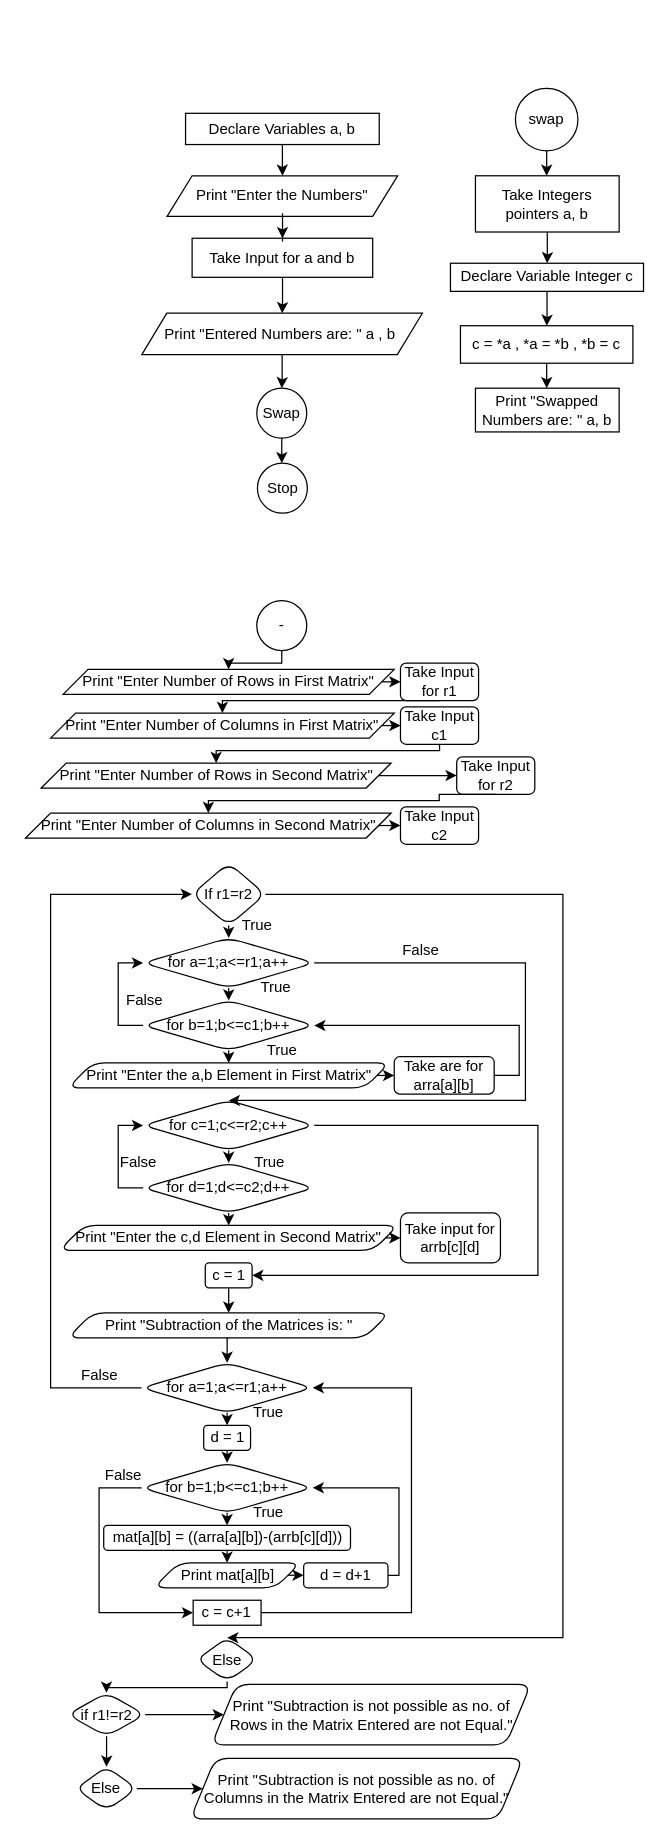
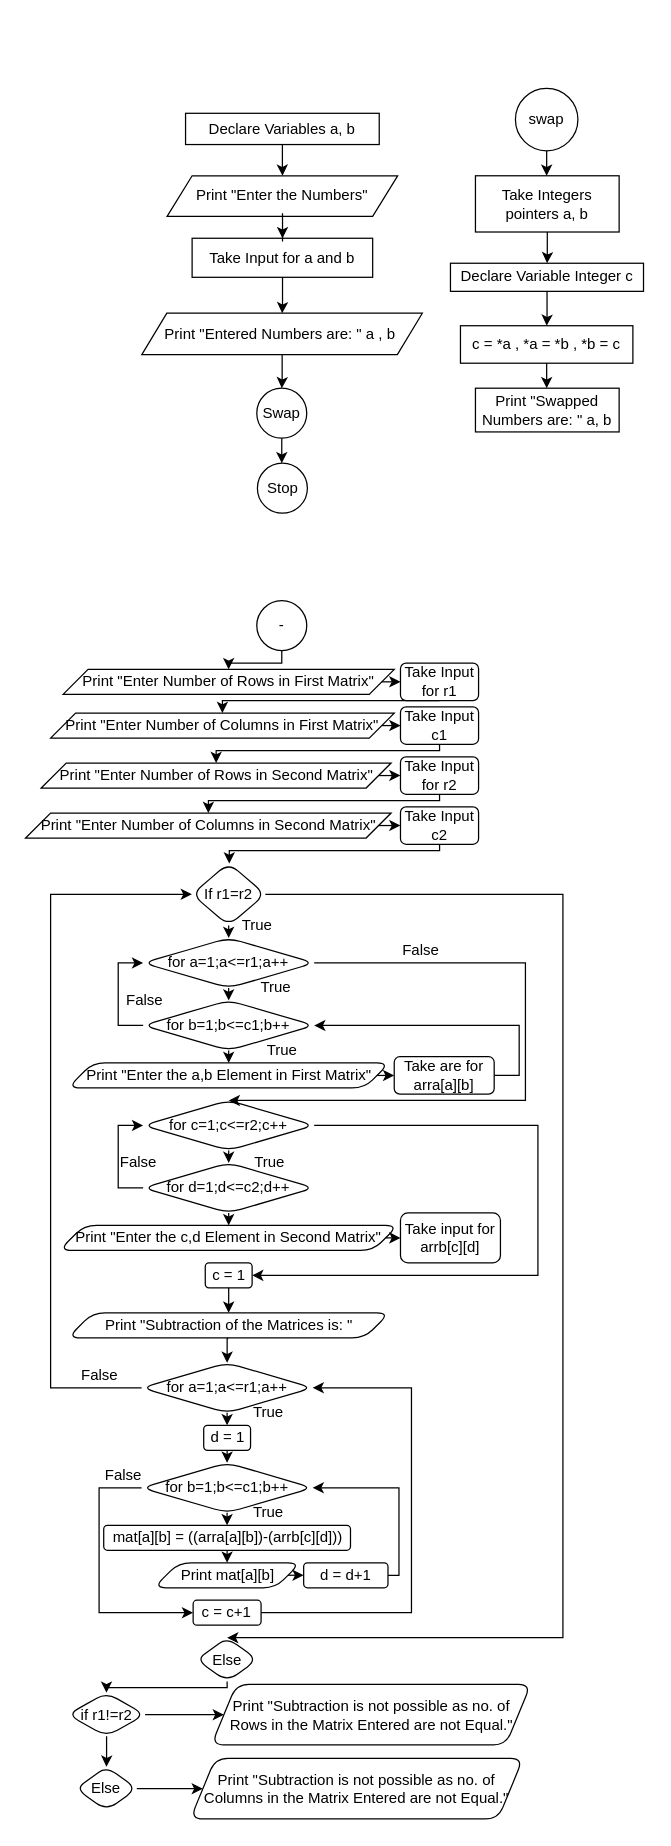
(496, 776) -> (440, 776)
none -> (336, 851)
(227, 1613) -> (227, 1613)
